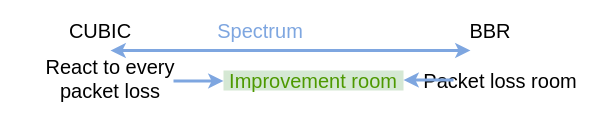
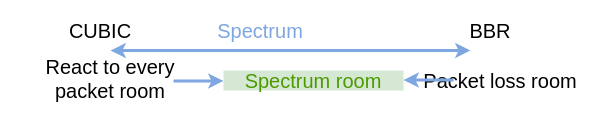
(314, 81) -> (314, 81)
(111, 91) -> (111, 91)
